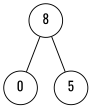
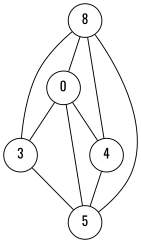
none -> (21, 155)
none -> (74, 155)
none -> (107, 155)
